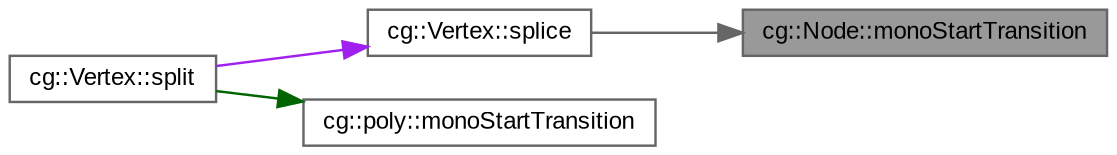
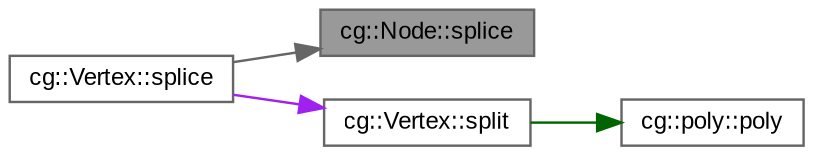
(925, 33) -> (427, 33)
(280, 58) -> (266, 100)
(479, 123) -> (713, 123)
